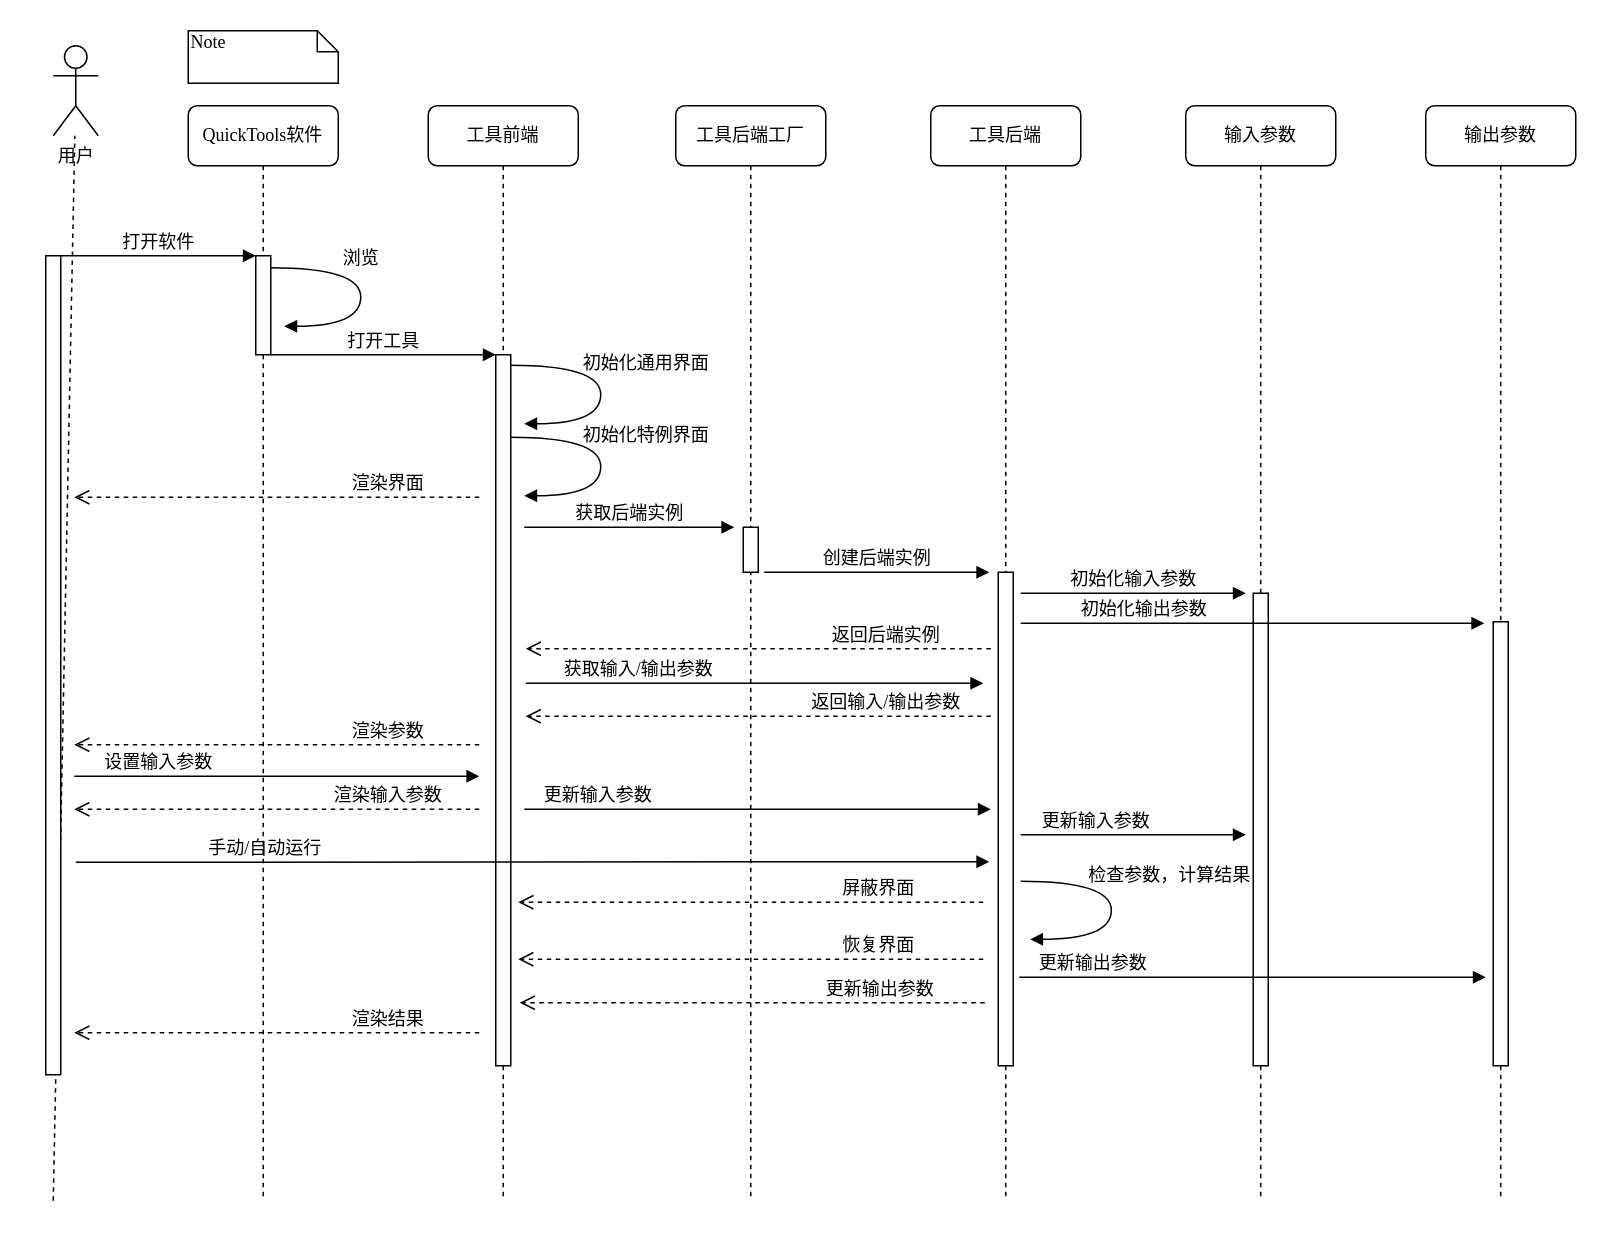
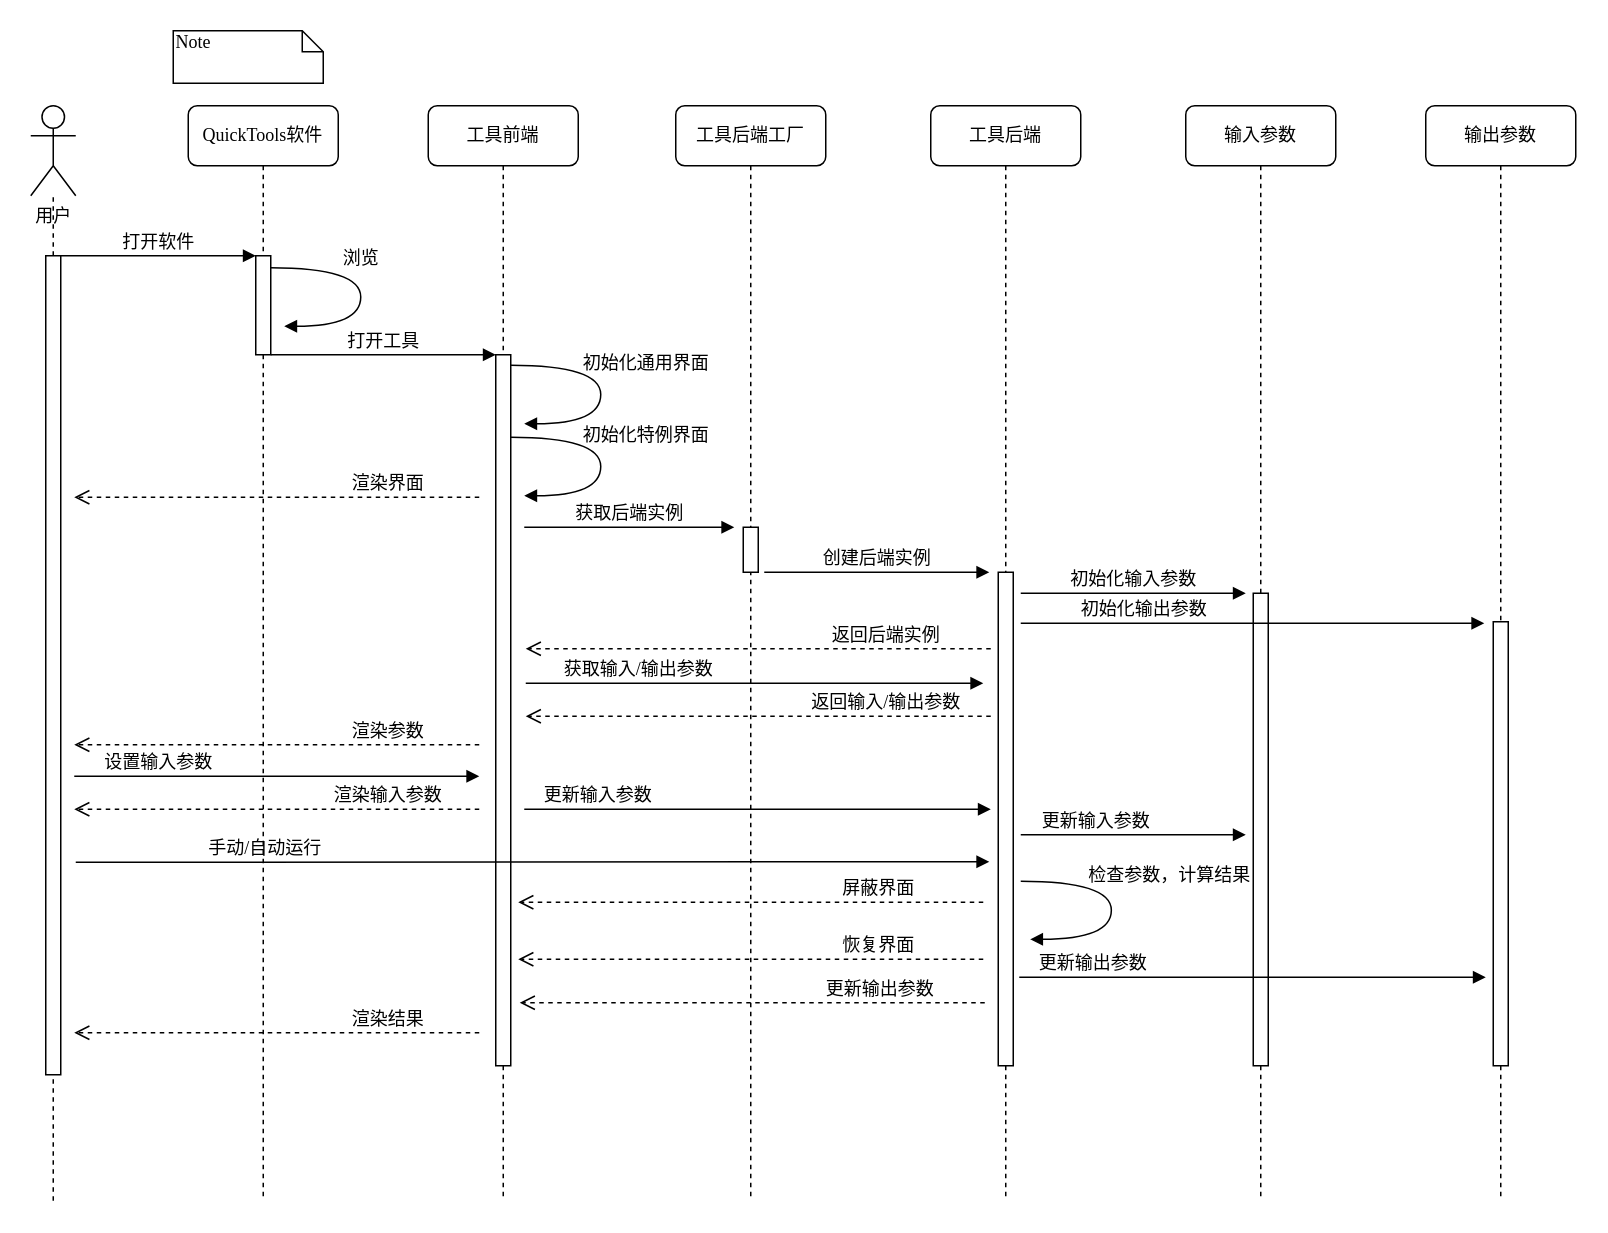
(263, 57) -> (248, 57)
(76, 91) -> (53, 151)
